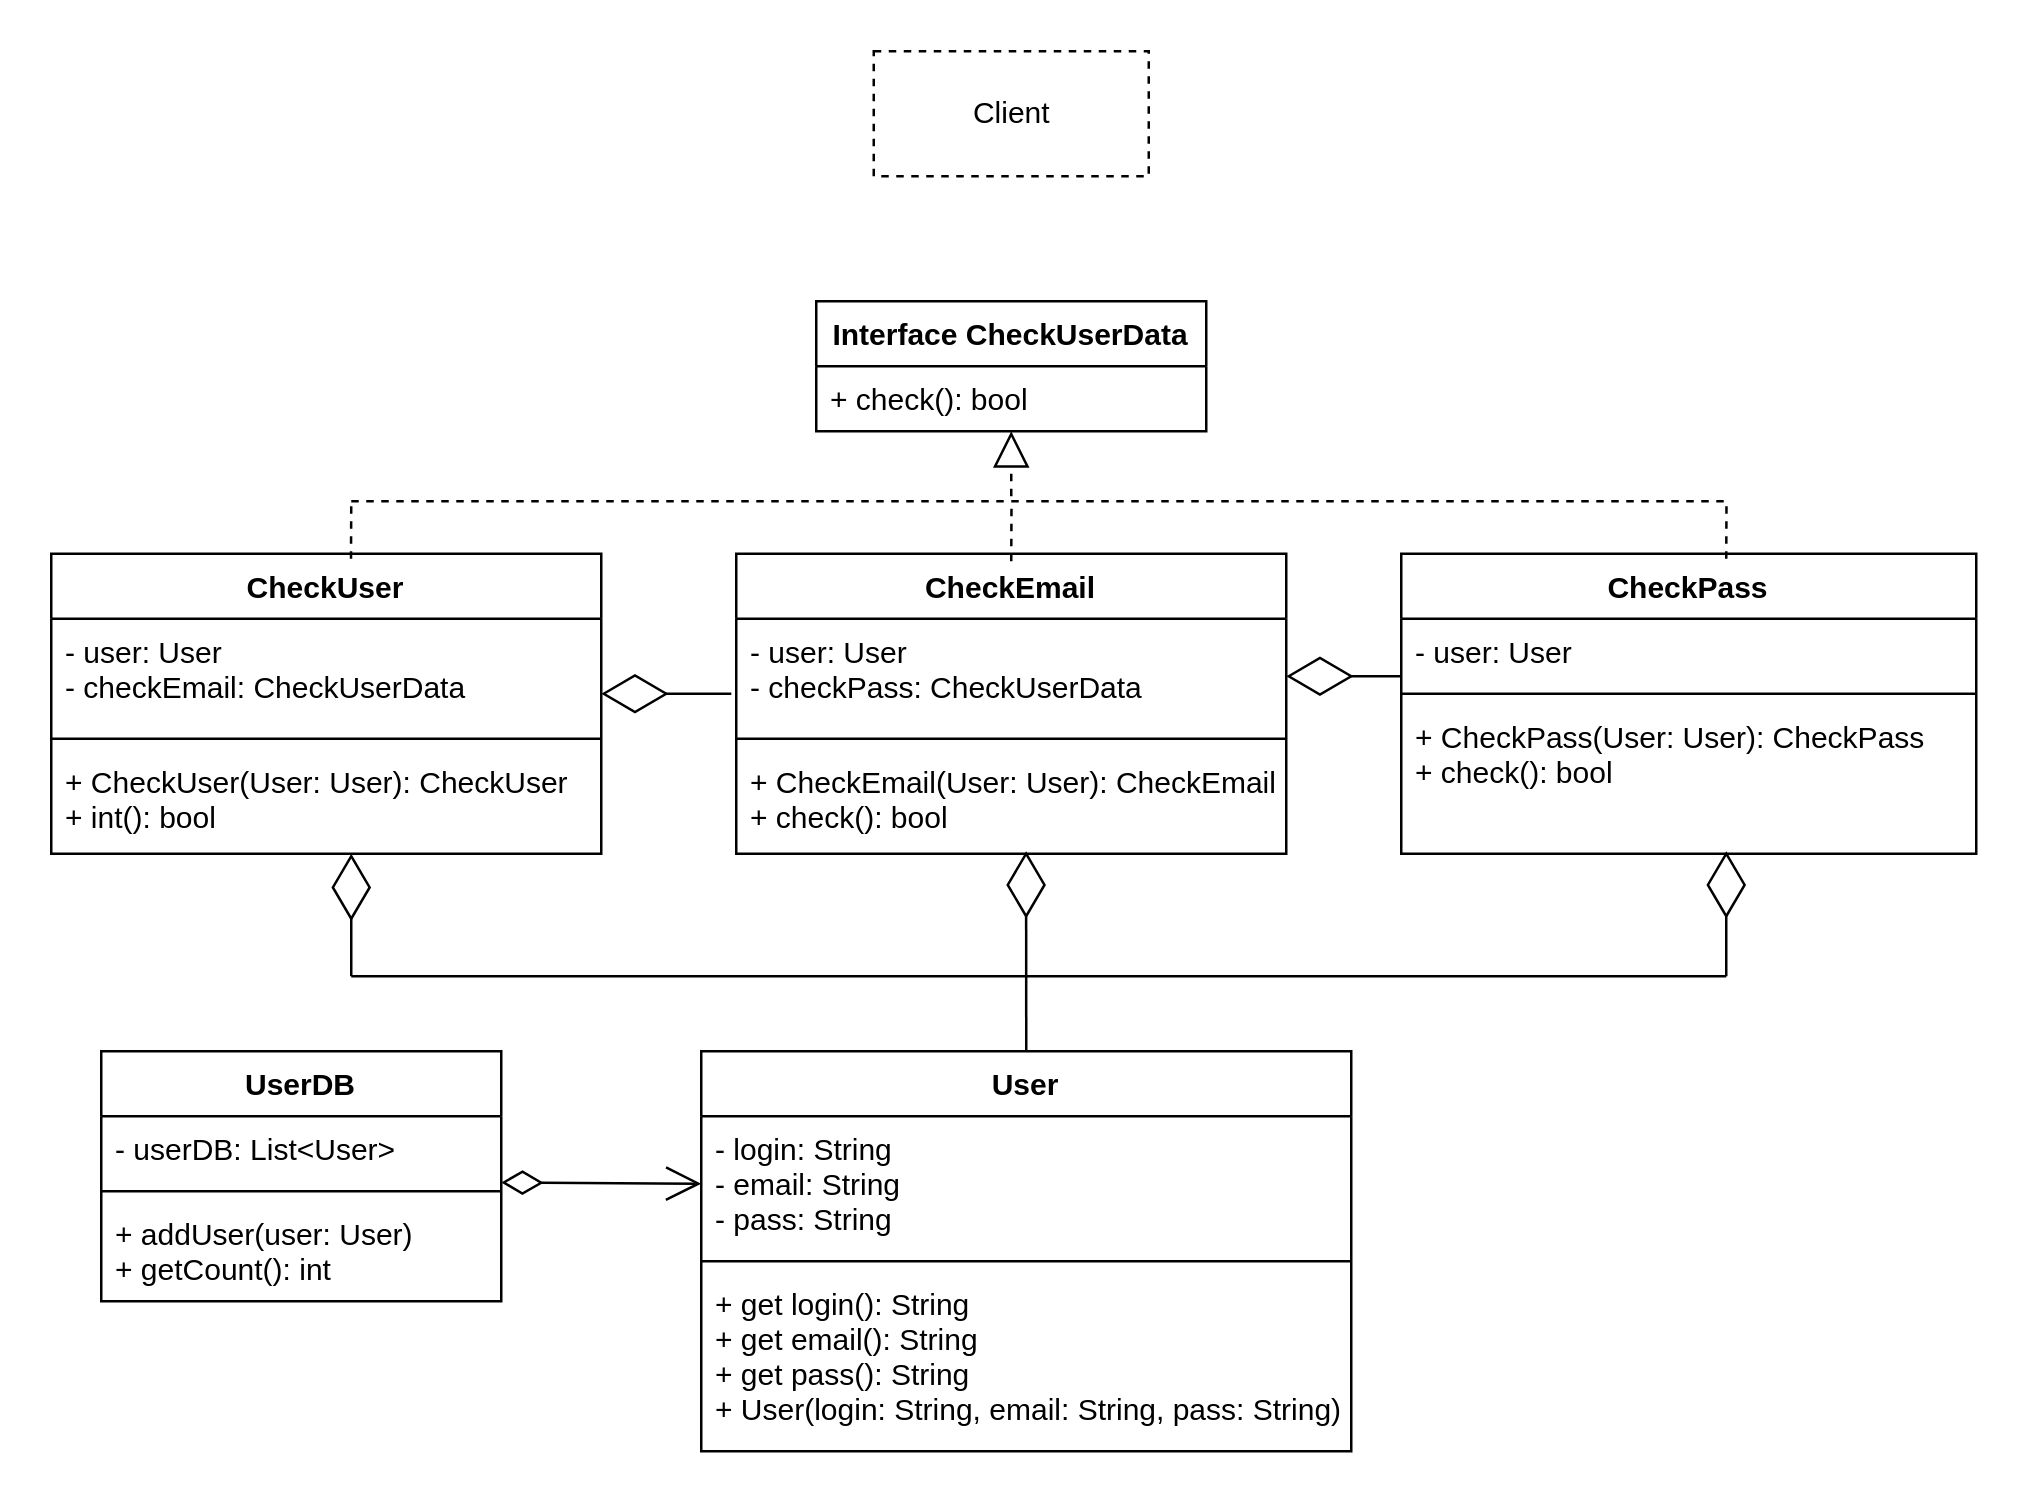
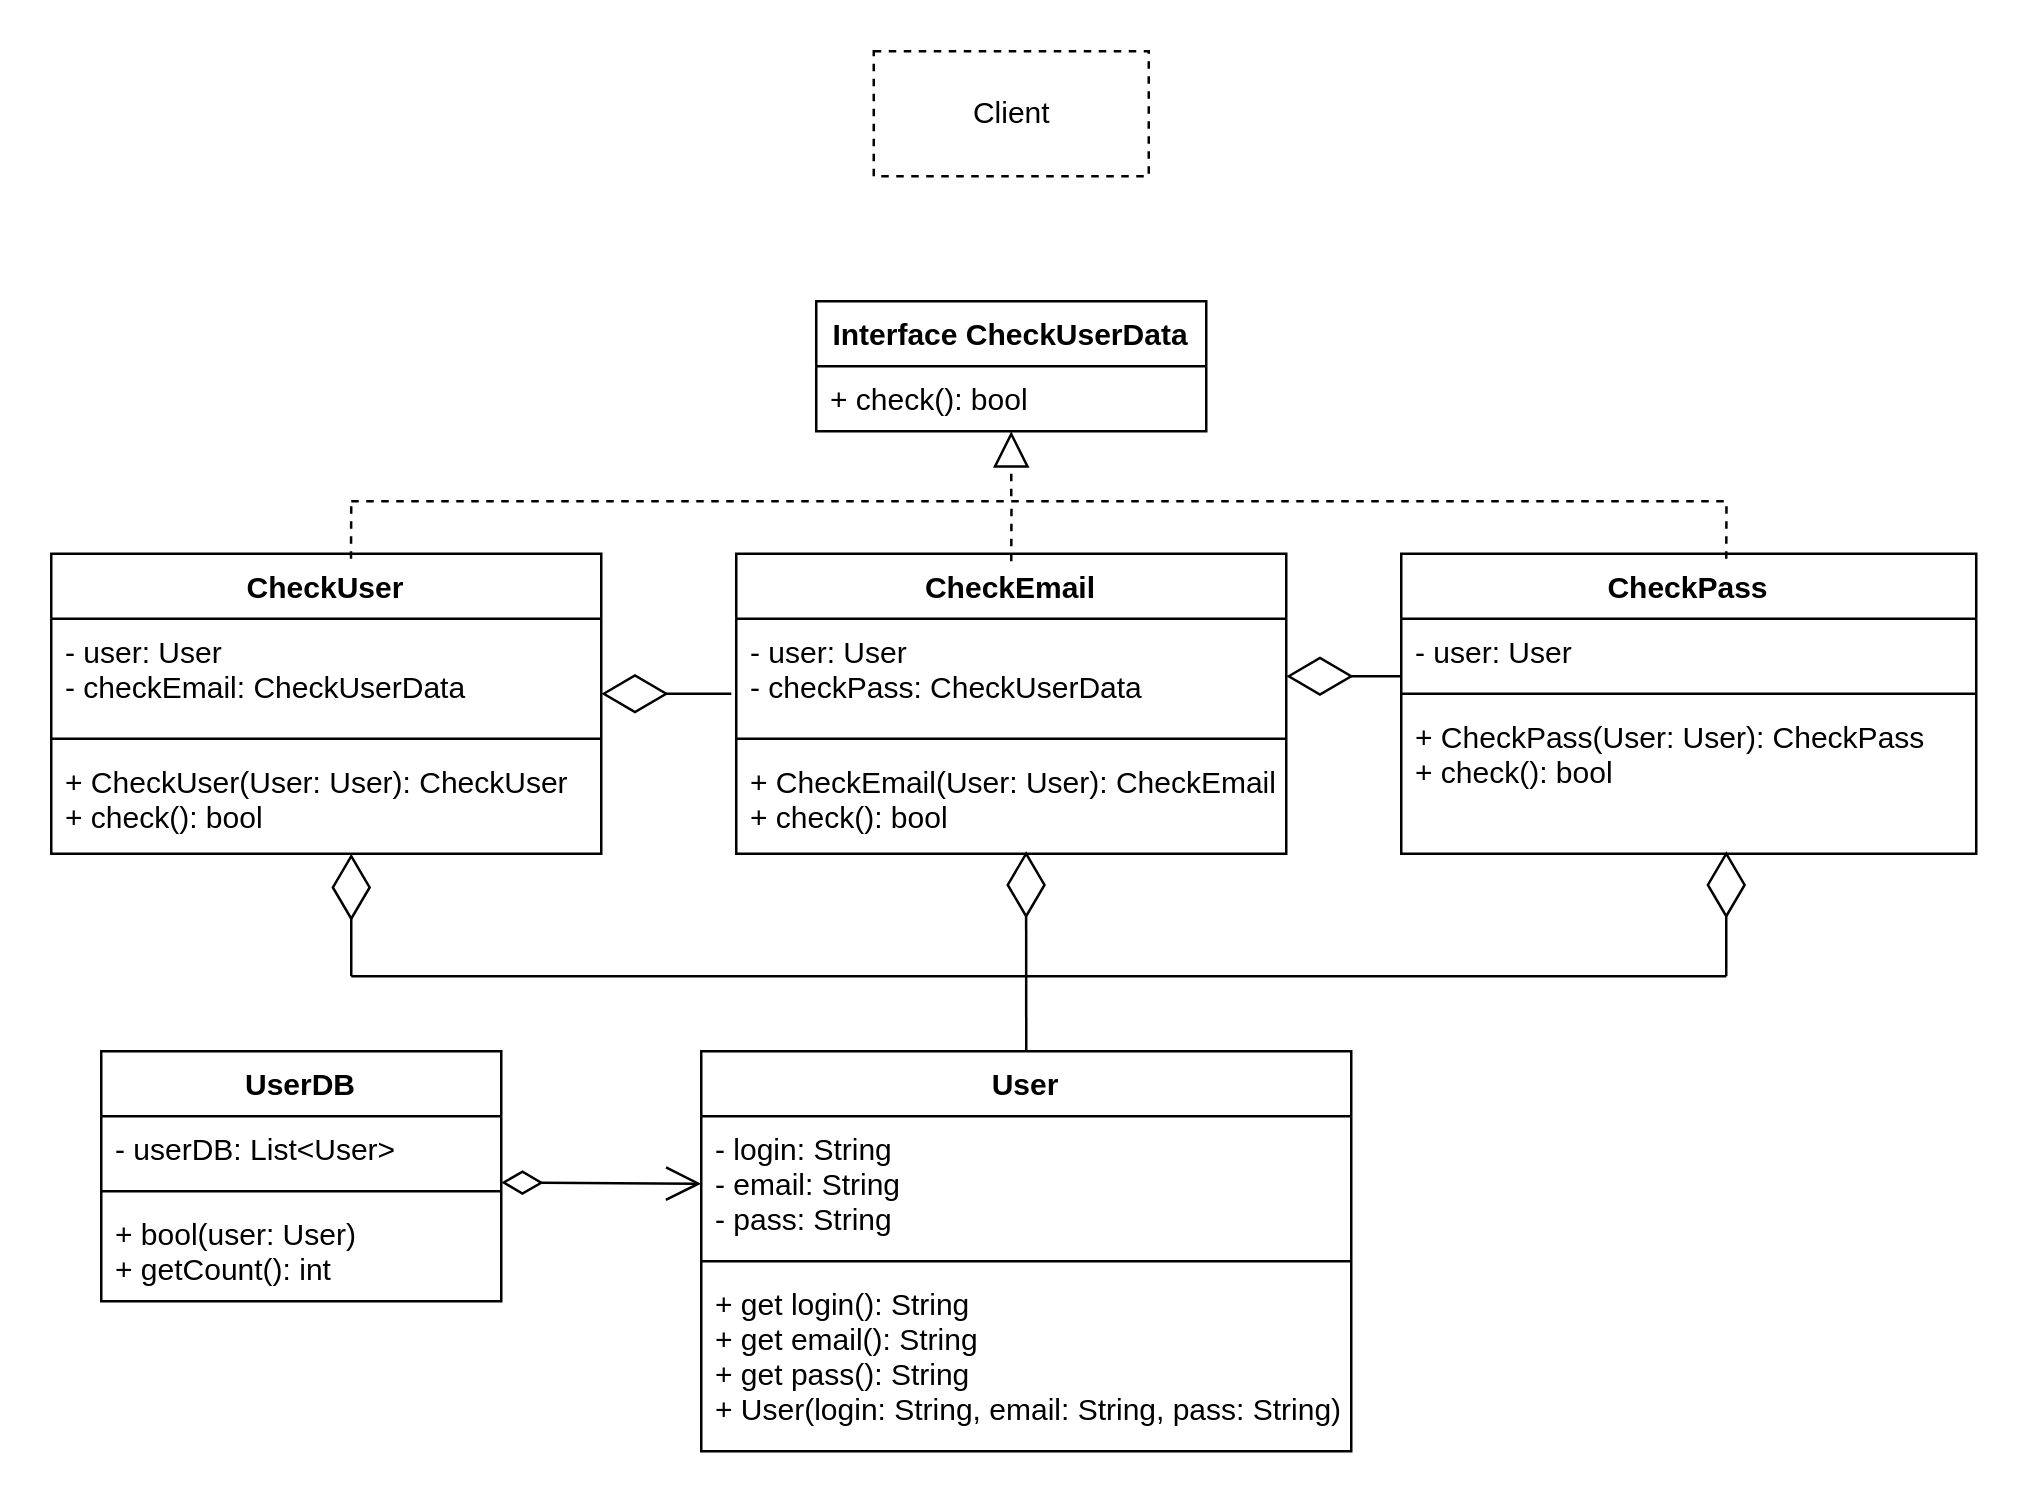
(331, 783) -> (331, 783)
(280, 1235) -> (251, 1235)
